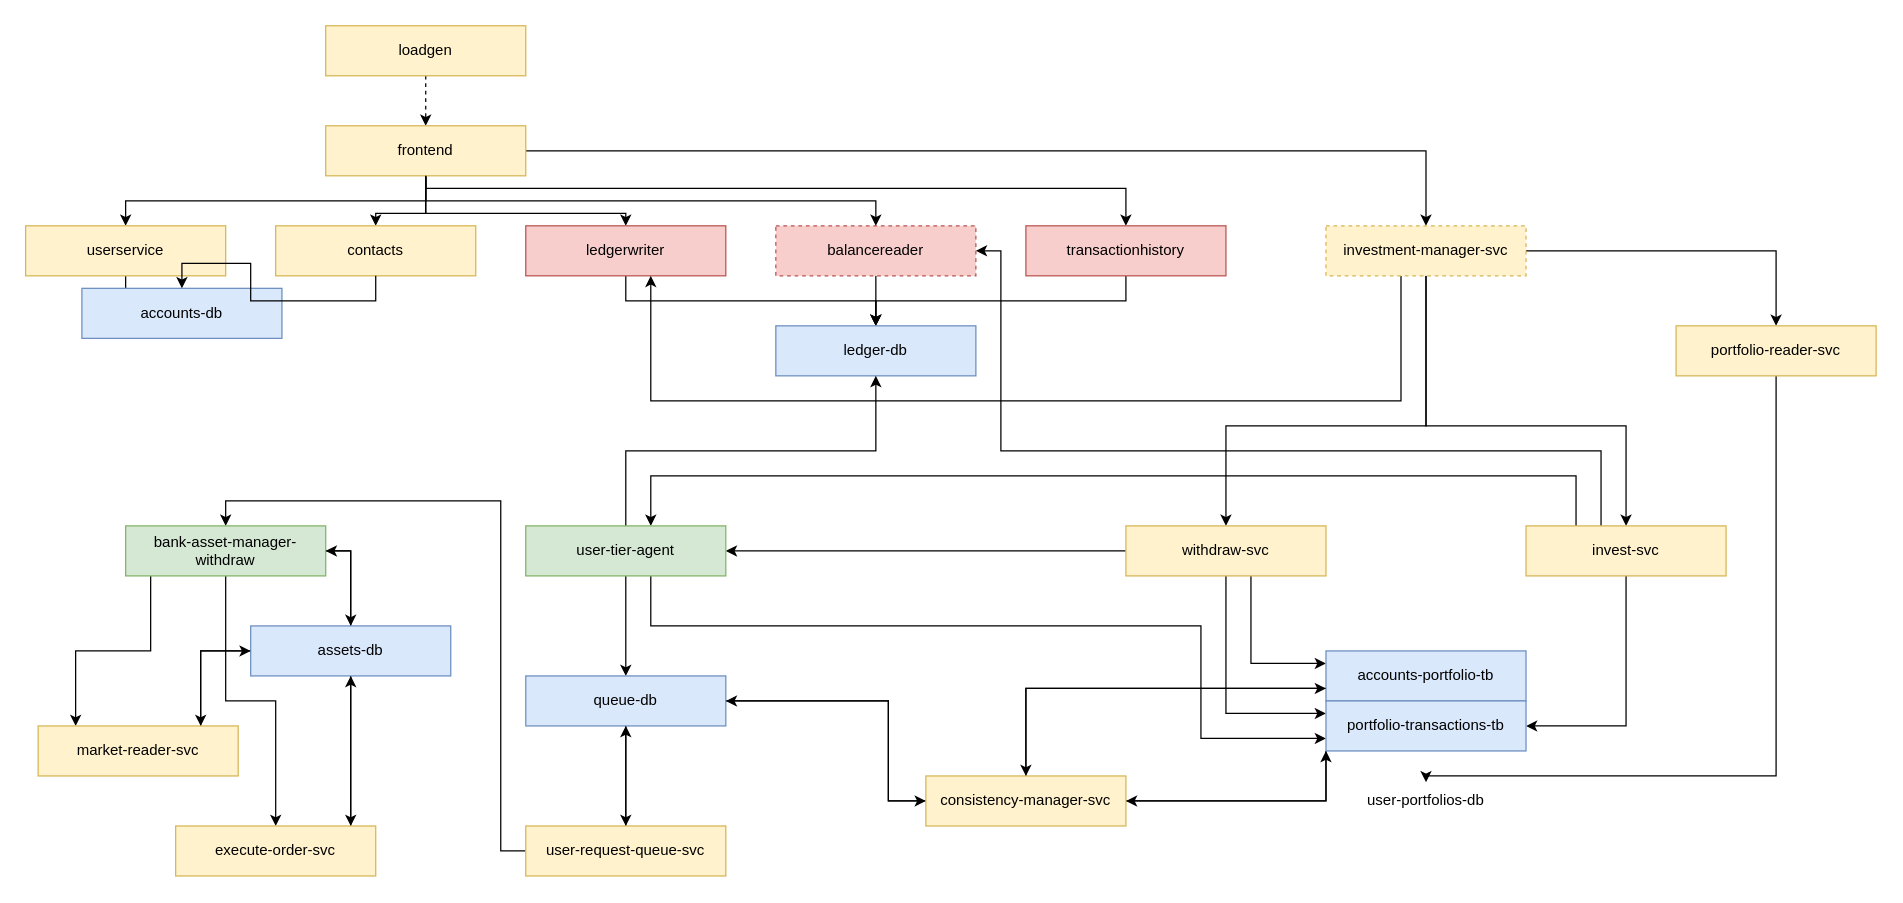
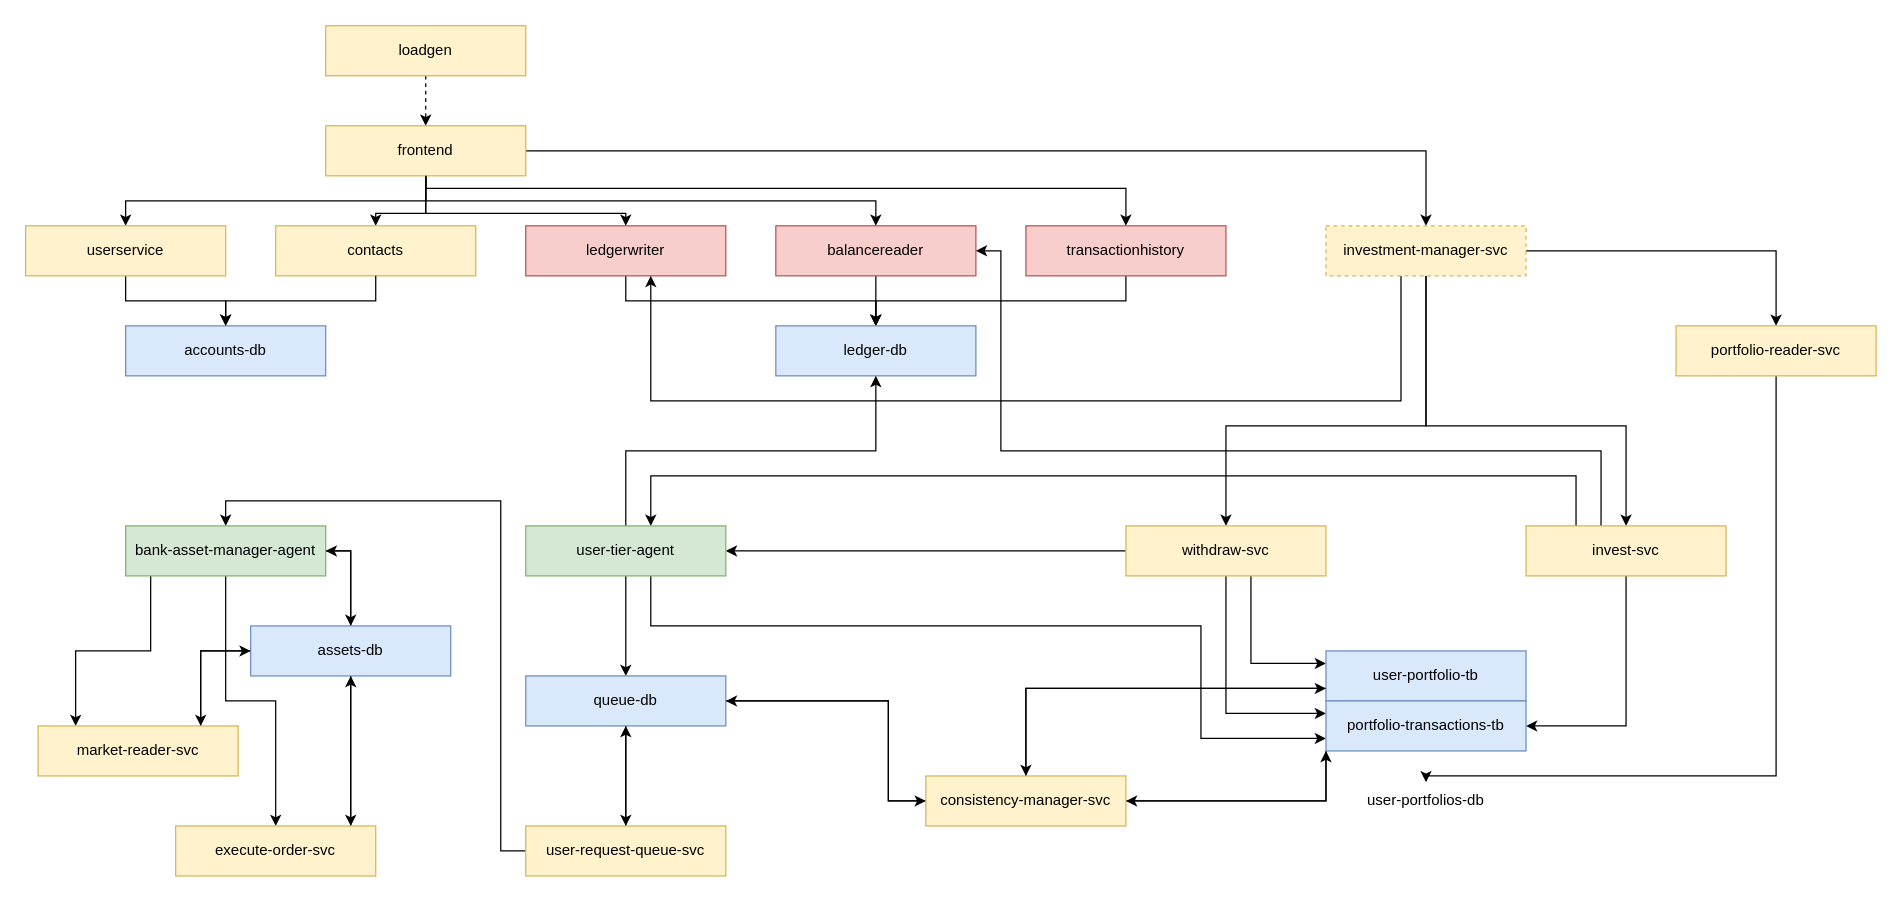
(876, 251) -> (876, 251)
(182, 313) -> (226, 351)
(226, 551) -> (226, 551)
(1426, 676) -> (1426, 676)
